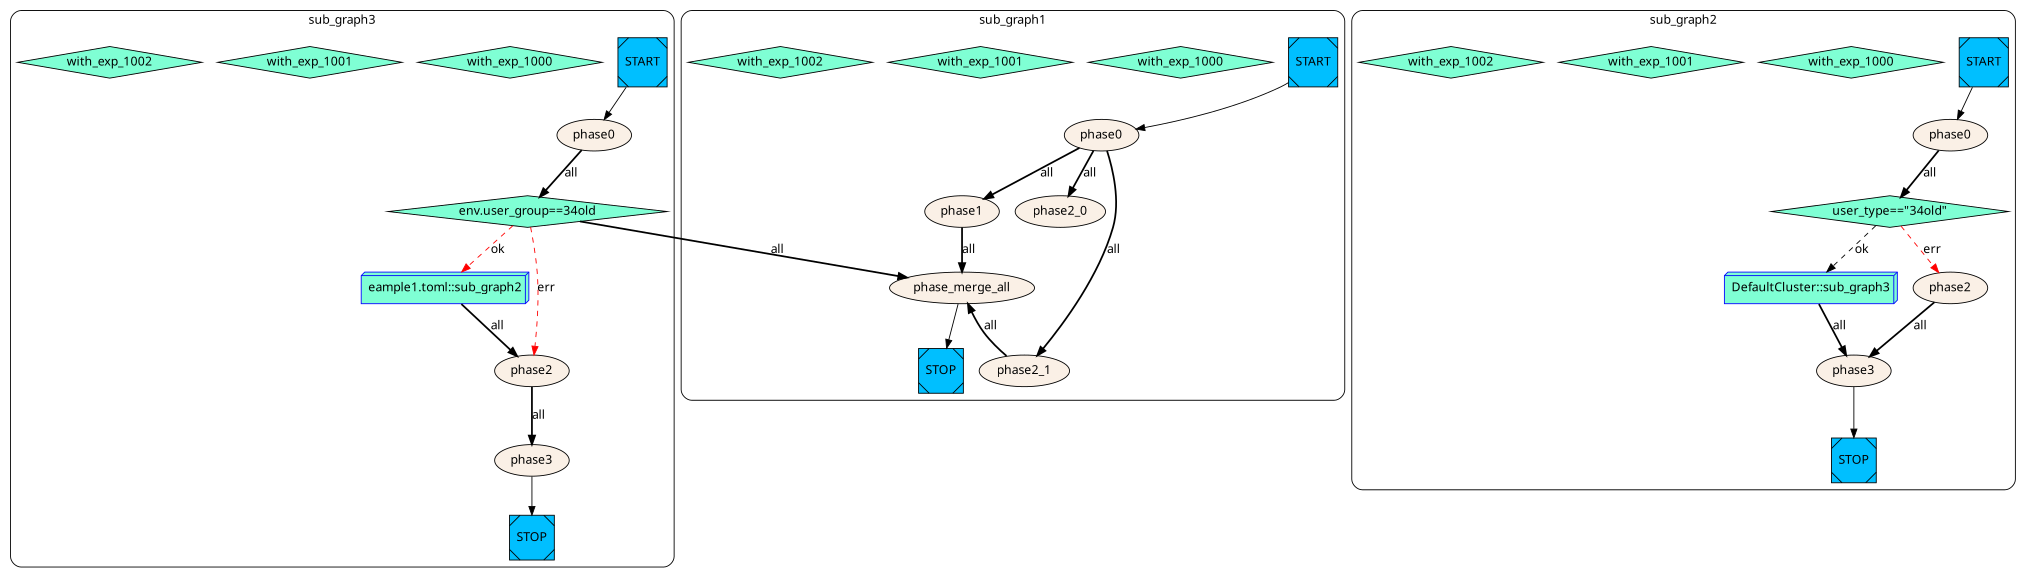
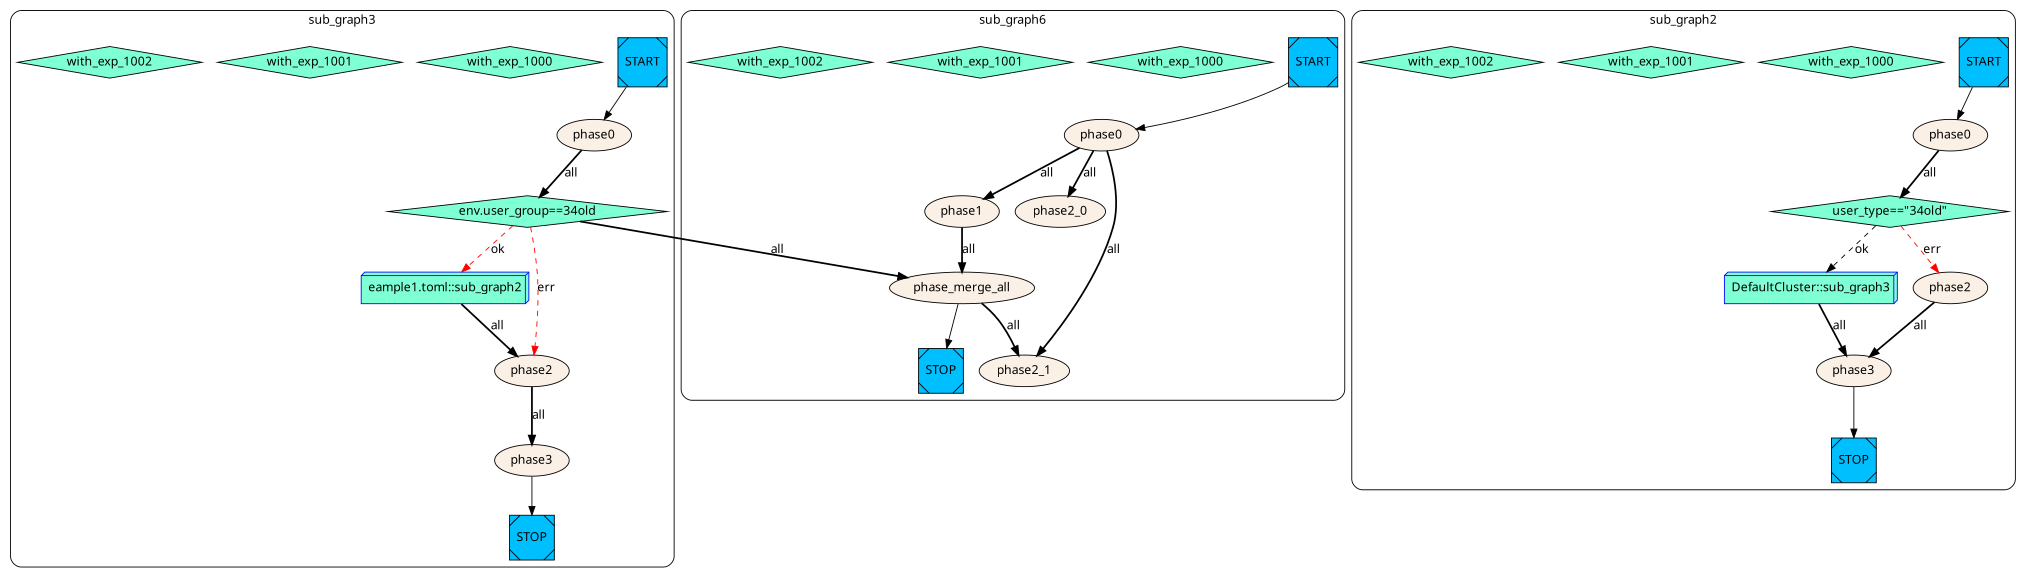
(1013, 21) -> (1013, 21)
(987, 336) -> (1001, 323)
